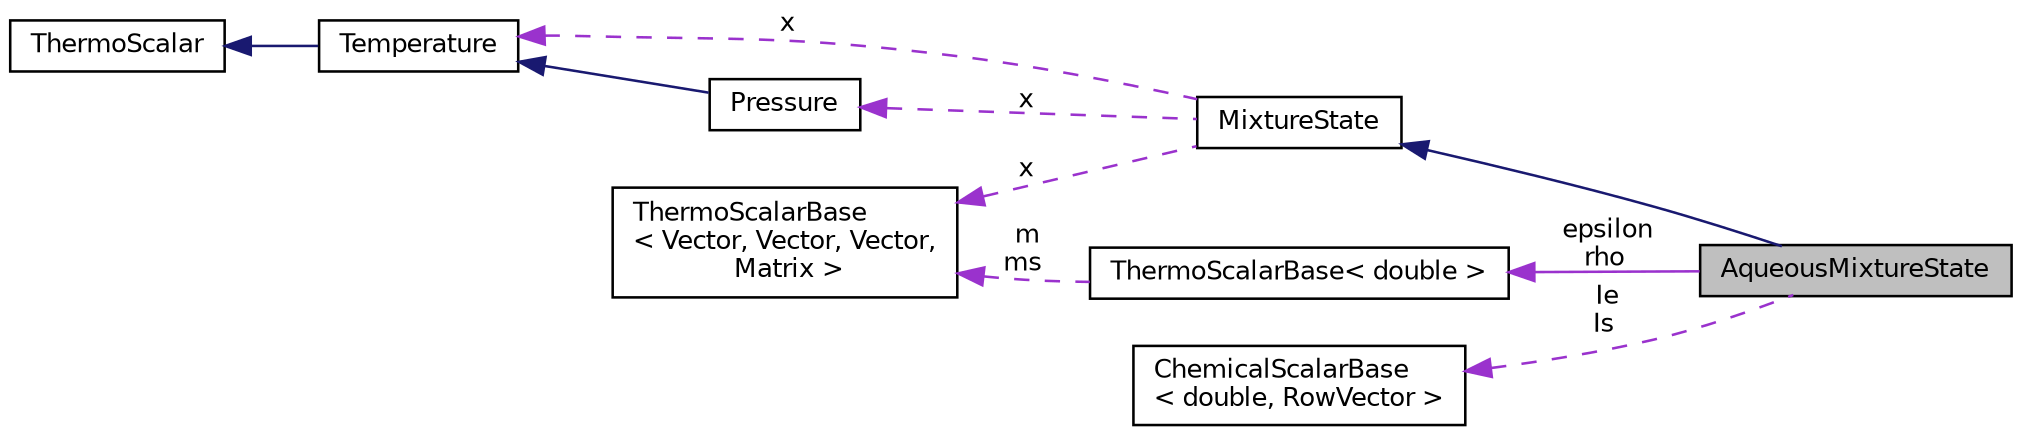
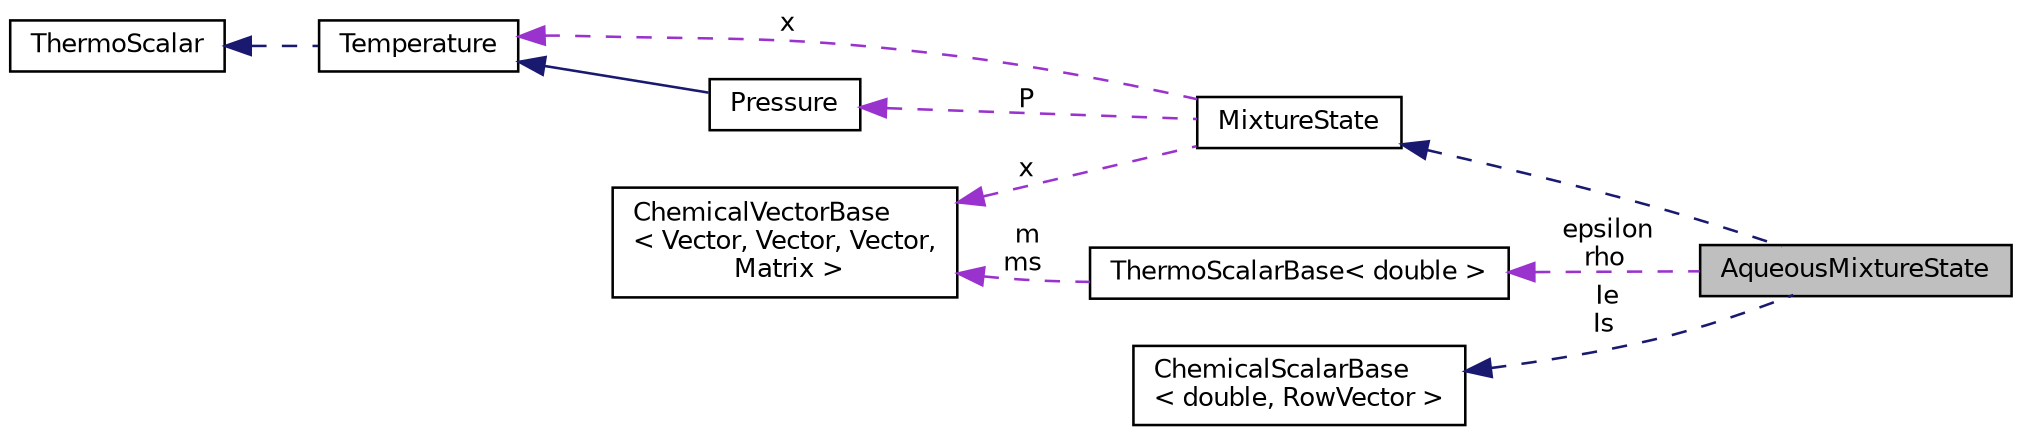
(285, 46) -> (285, 46)
(1024, 101) -> (1024, 101)
(1606, 194) -> (1606, 194)
(785, 243) -> (785, 243)
(1617, 272) -> (1617, 272)
(1645, 342) -> (1645, 342)
